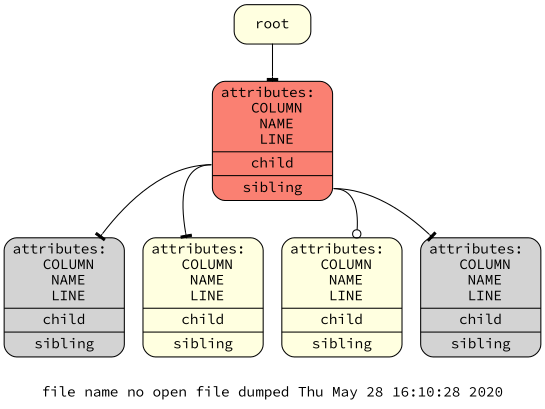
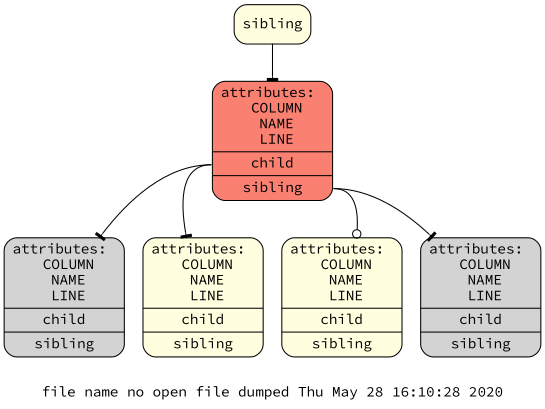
(272, 24) -> (272, 24)
